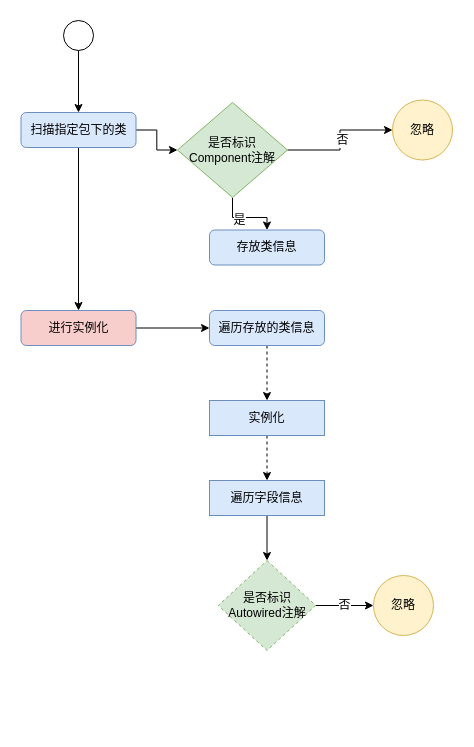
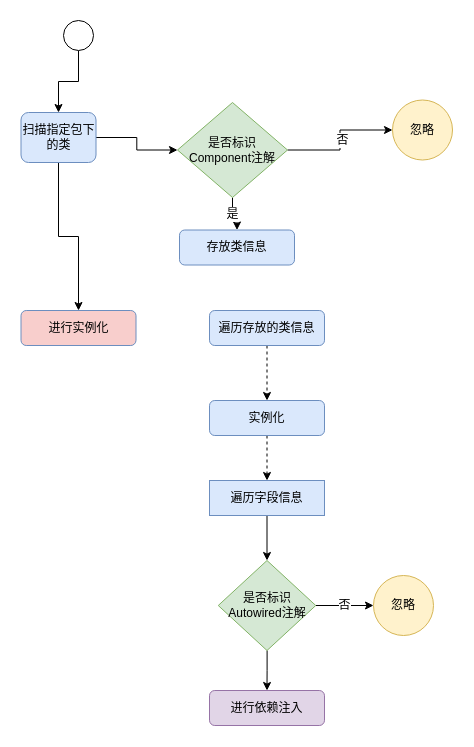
(79, 130) -> (59, 138)
(267, 248) -> (237, 248)
(169, 328) -> none
(267, 418) -> (267, 418)
(267, 606) -> (267, 606)
none -> (267, 666)
none -> (267, 708)
